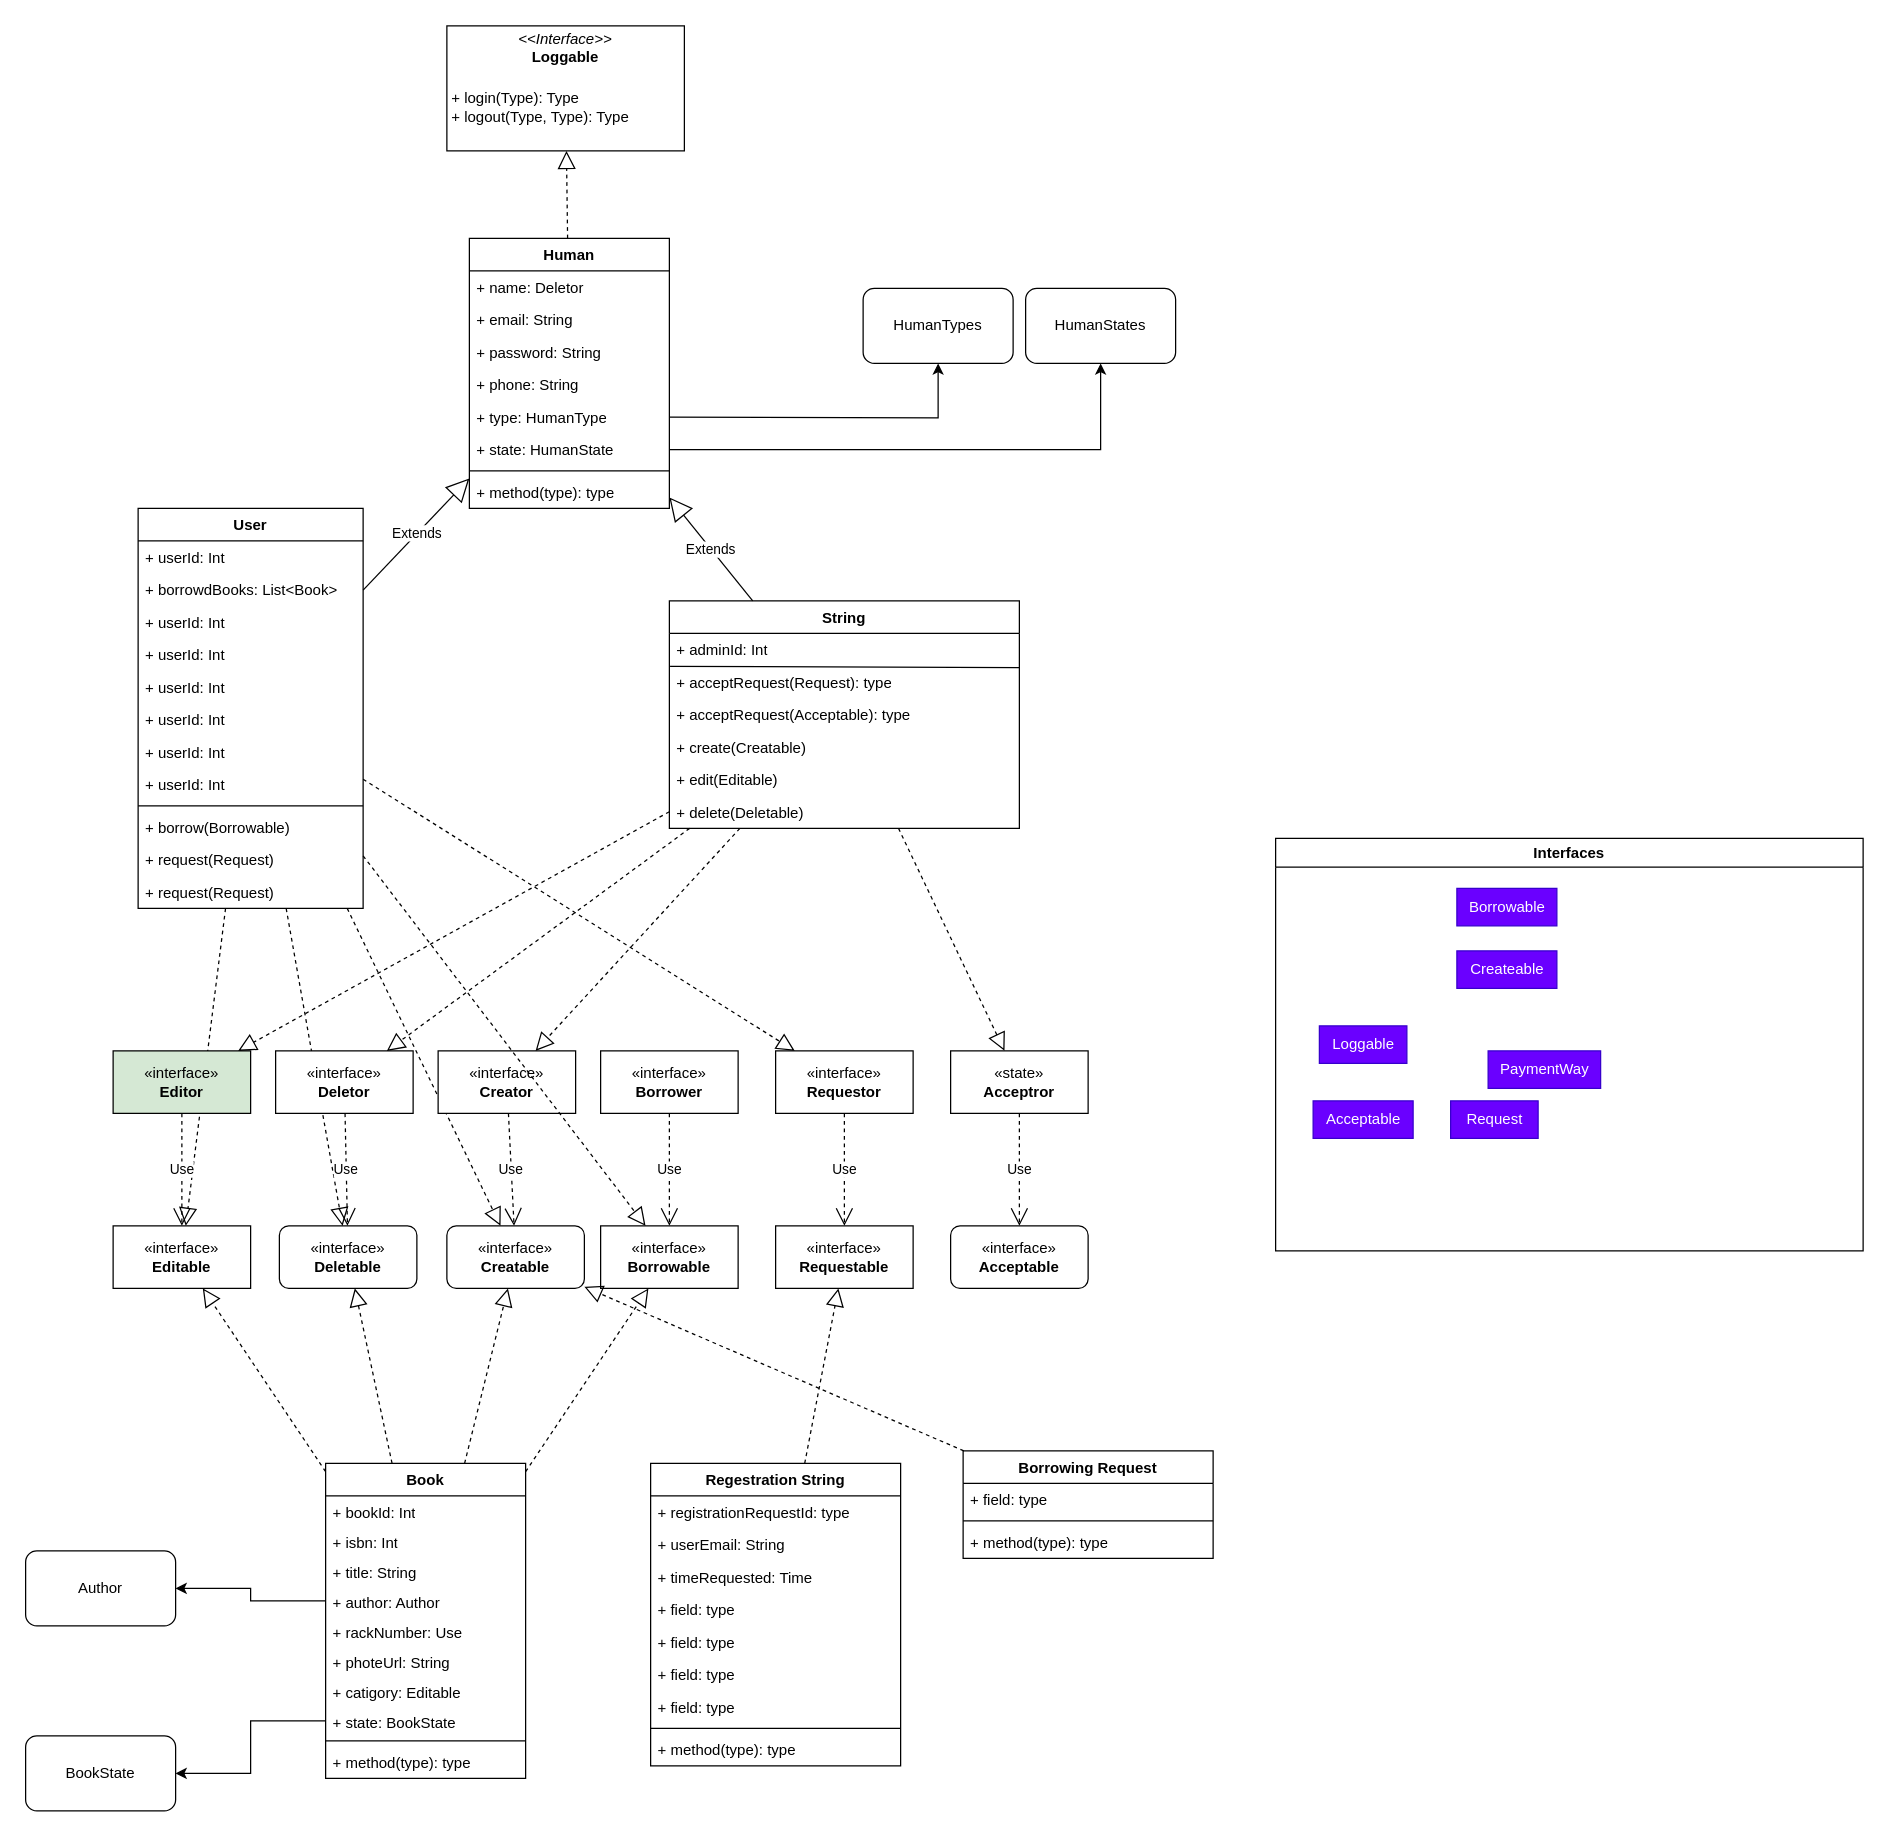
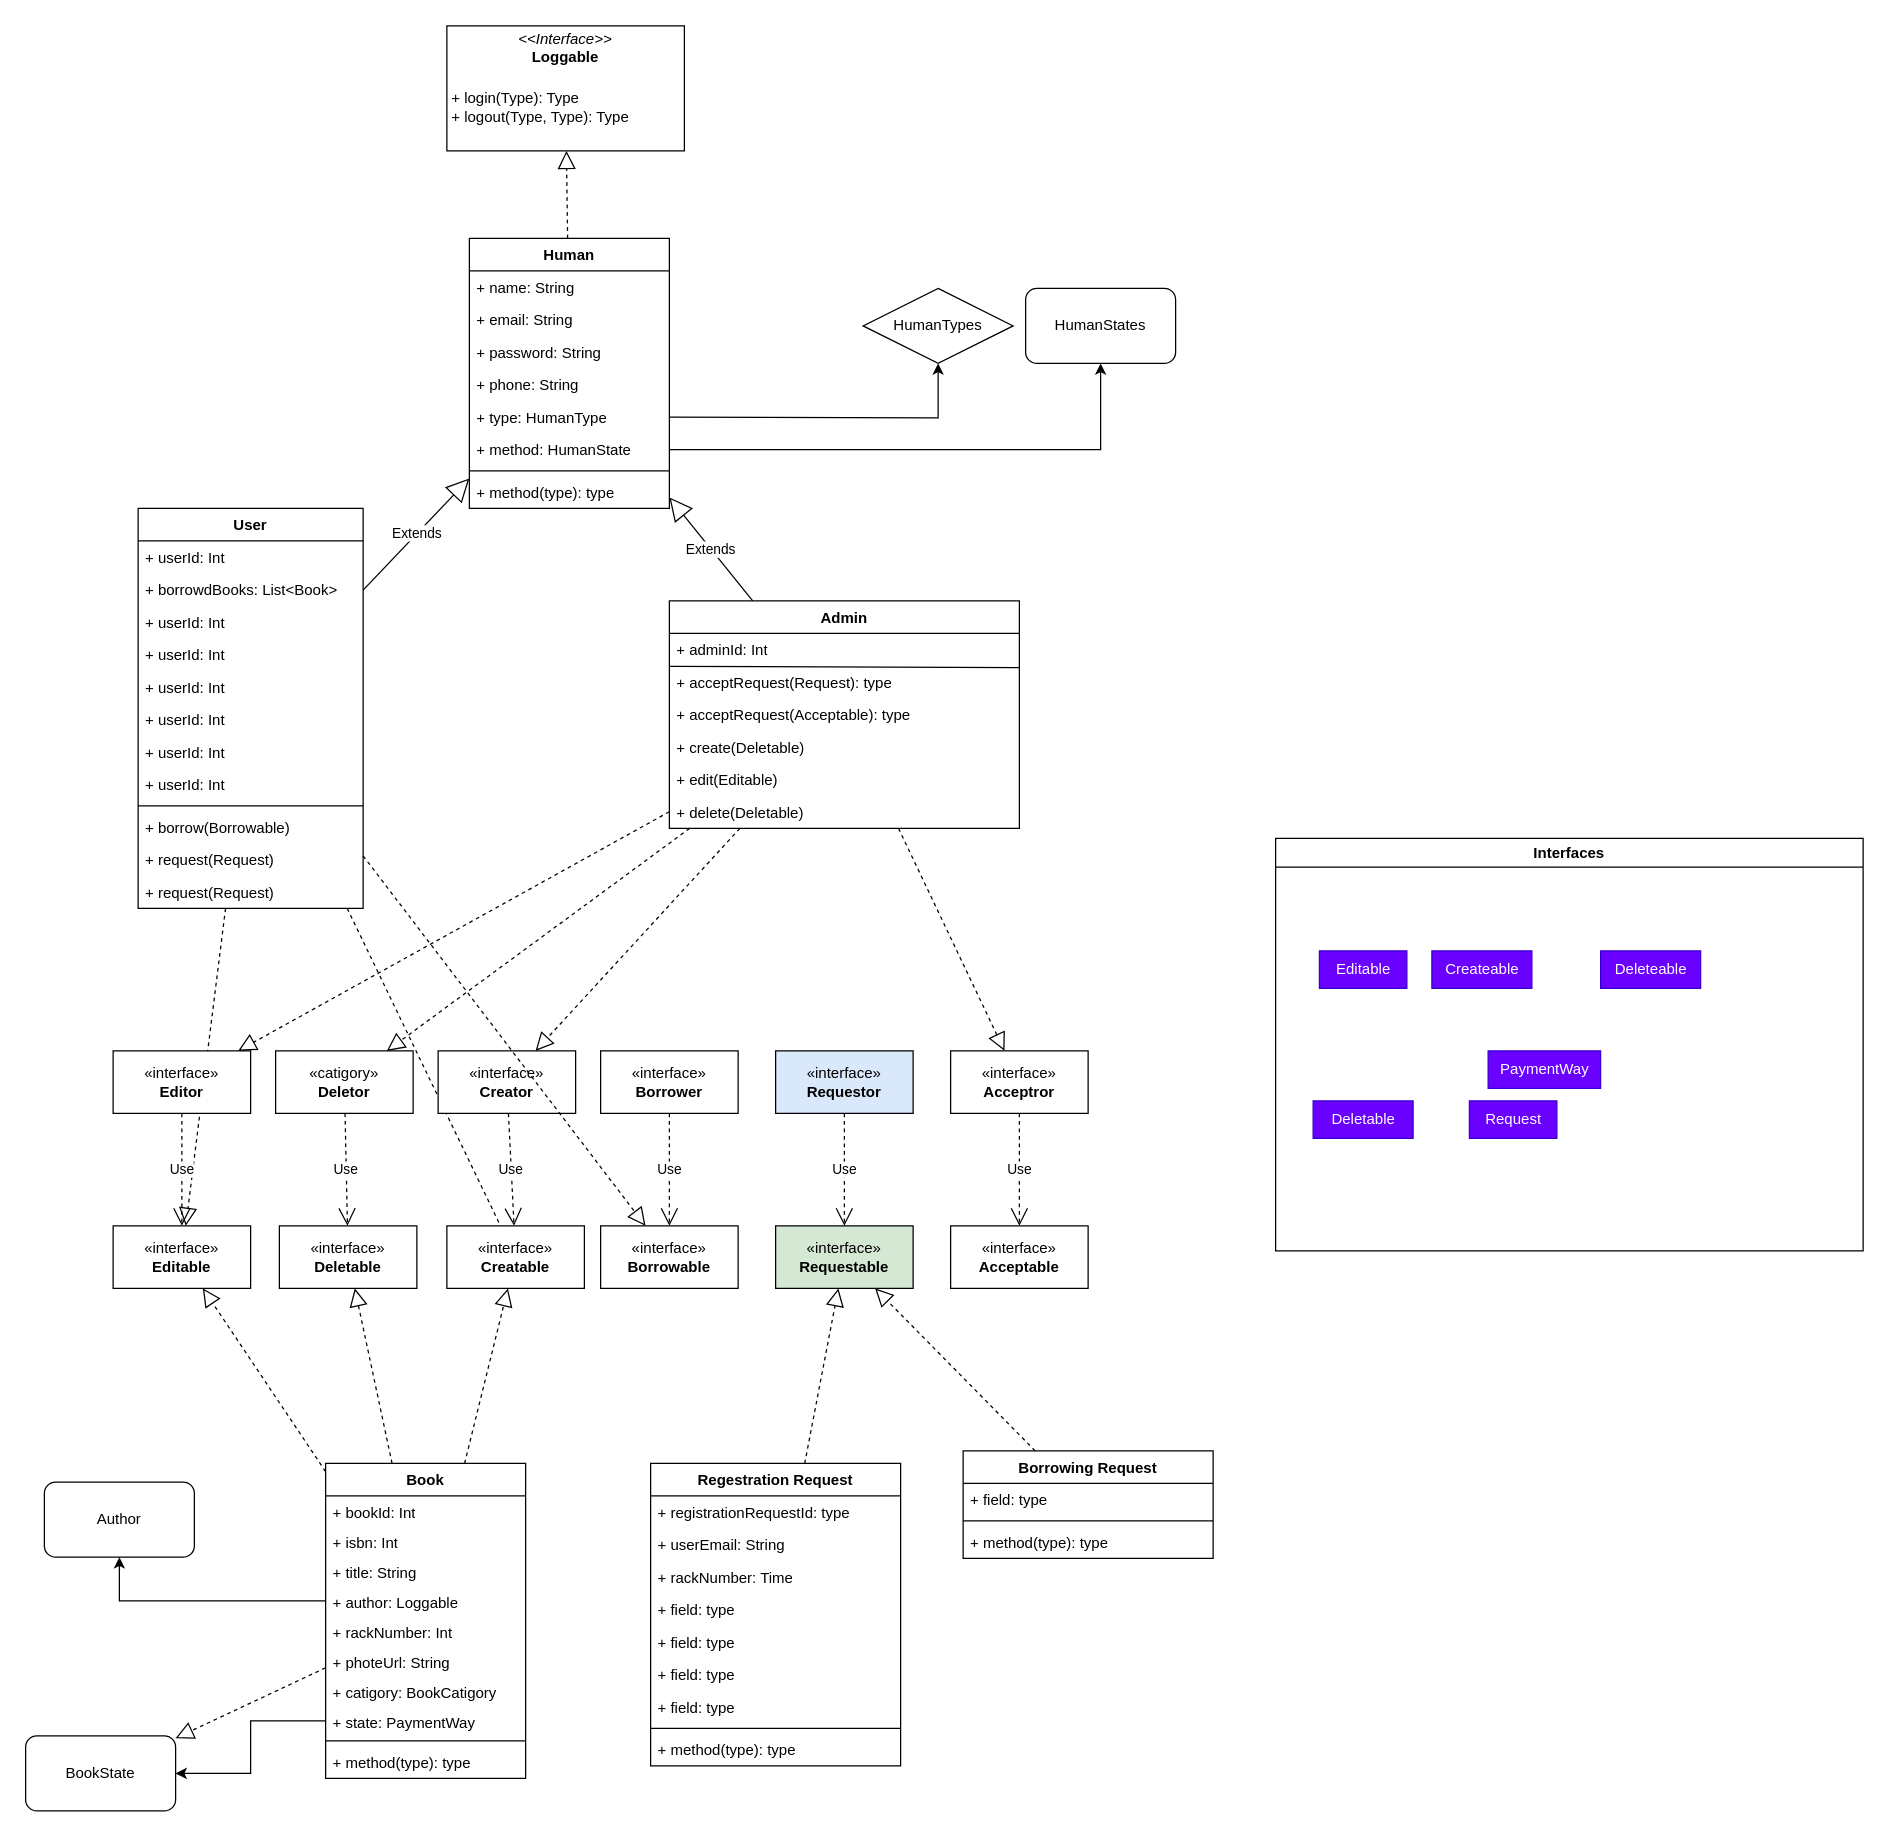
(532, 288) -> (528, 288)
(938, 326) -> (938, 326)
(551, 451) -> (555, 451)
(844, 618) -> (844, 618)
(753, 748) -> (751, 748)
(1507, 907) -> none
(572, 911) -> none
none -> (1363, 969)
(1507, 969) -> (1482, 969)
none -> (1651, 969)
(299, 981) -> none
(1363, 1044) -> none
(182, 1082) -> (182, 1082)
(344, 1082) -> (344, 1082)
(844, 1082) -> (844, 1082)
(1019, 1082) -> (1019, 1082)
(1364, 1119) -> (1364, 1119)
(1494, 1119) -> (1513, 1119)
(492, 1208) -> (496, 1216)
(348, 1257) -> (348, 1257)
(516, 1257) -> (516, 1257)
(844, 1257) -> (844, 1257)
(1019, 1257) -> (1019, 1257)
(783, 1372) -> (961, 1376)
(582, 1387) -> (258, 1699)
(776, 1481) -> (776, 1481)
(737, 1578) -> (726, 1578)
(101, 1588) -> (119, 1519)
(394, 1603) -> (401, 1603)
(399, 1633) -> (399, 1633)
(405, 1693) -> (424, 1693)
(403, 1723) -> (407, 1723)
